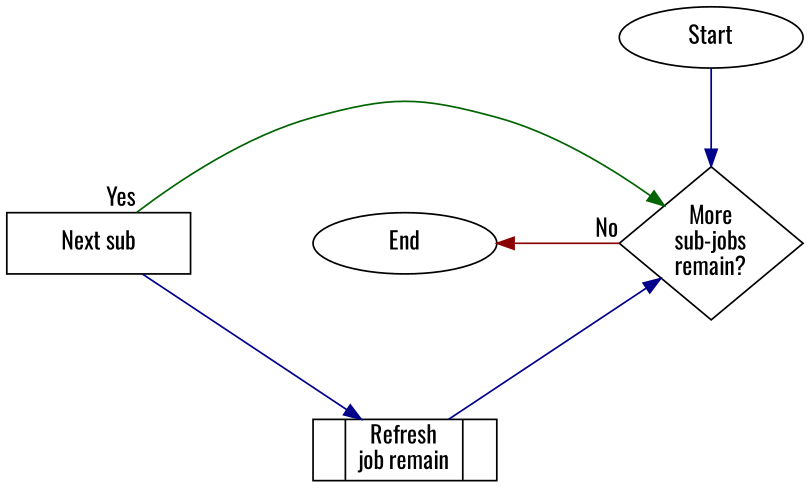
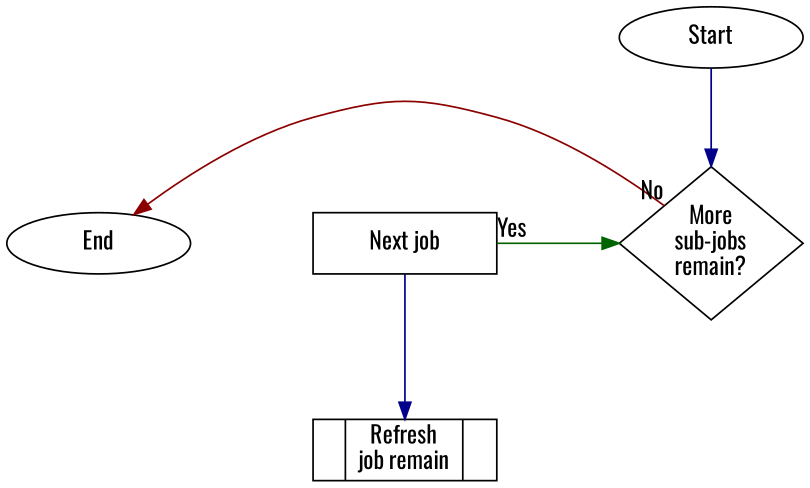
(99, 243) -> (405, 243)
(547, 354) -> none
